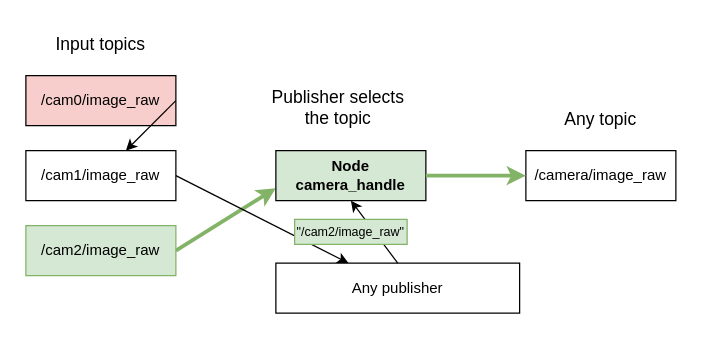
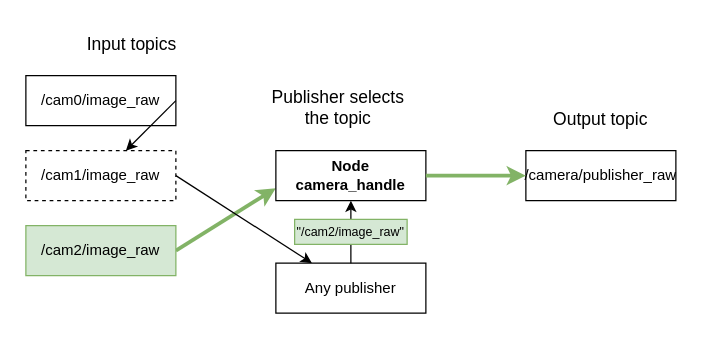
(101, 44) -> (132, 44)
(101, 101) -> (101, 101)
(601, 119) -> (601, 119)
(101, 176) -> (101, 176)
(351, 176) -> (351, 176)
(601, 176) -> (601, 176)
(398, 288) -> (351, 288)
